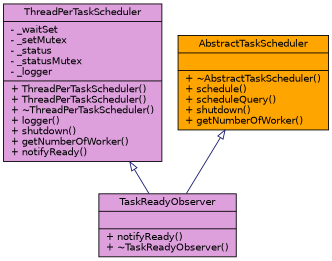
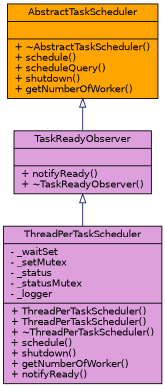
(35, 121) -> (42, 343)
(142, 182) -> (83, 214)
